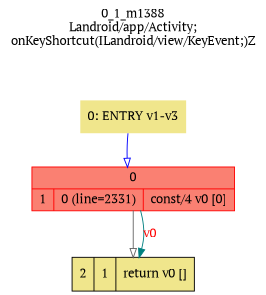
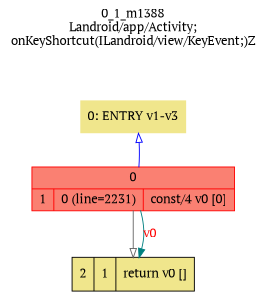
(127, 146) -> (139, 155)
(99, 199) -> (99, 199)
